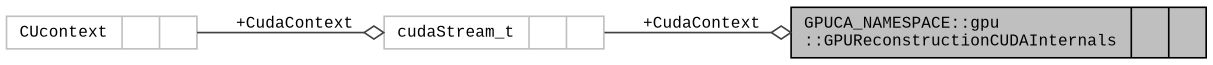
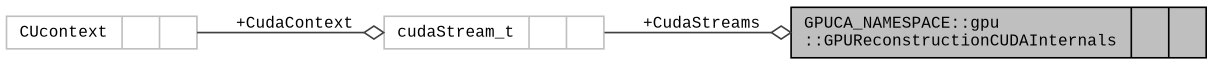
(698, 24) -> (698, 24)
